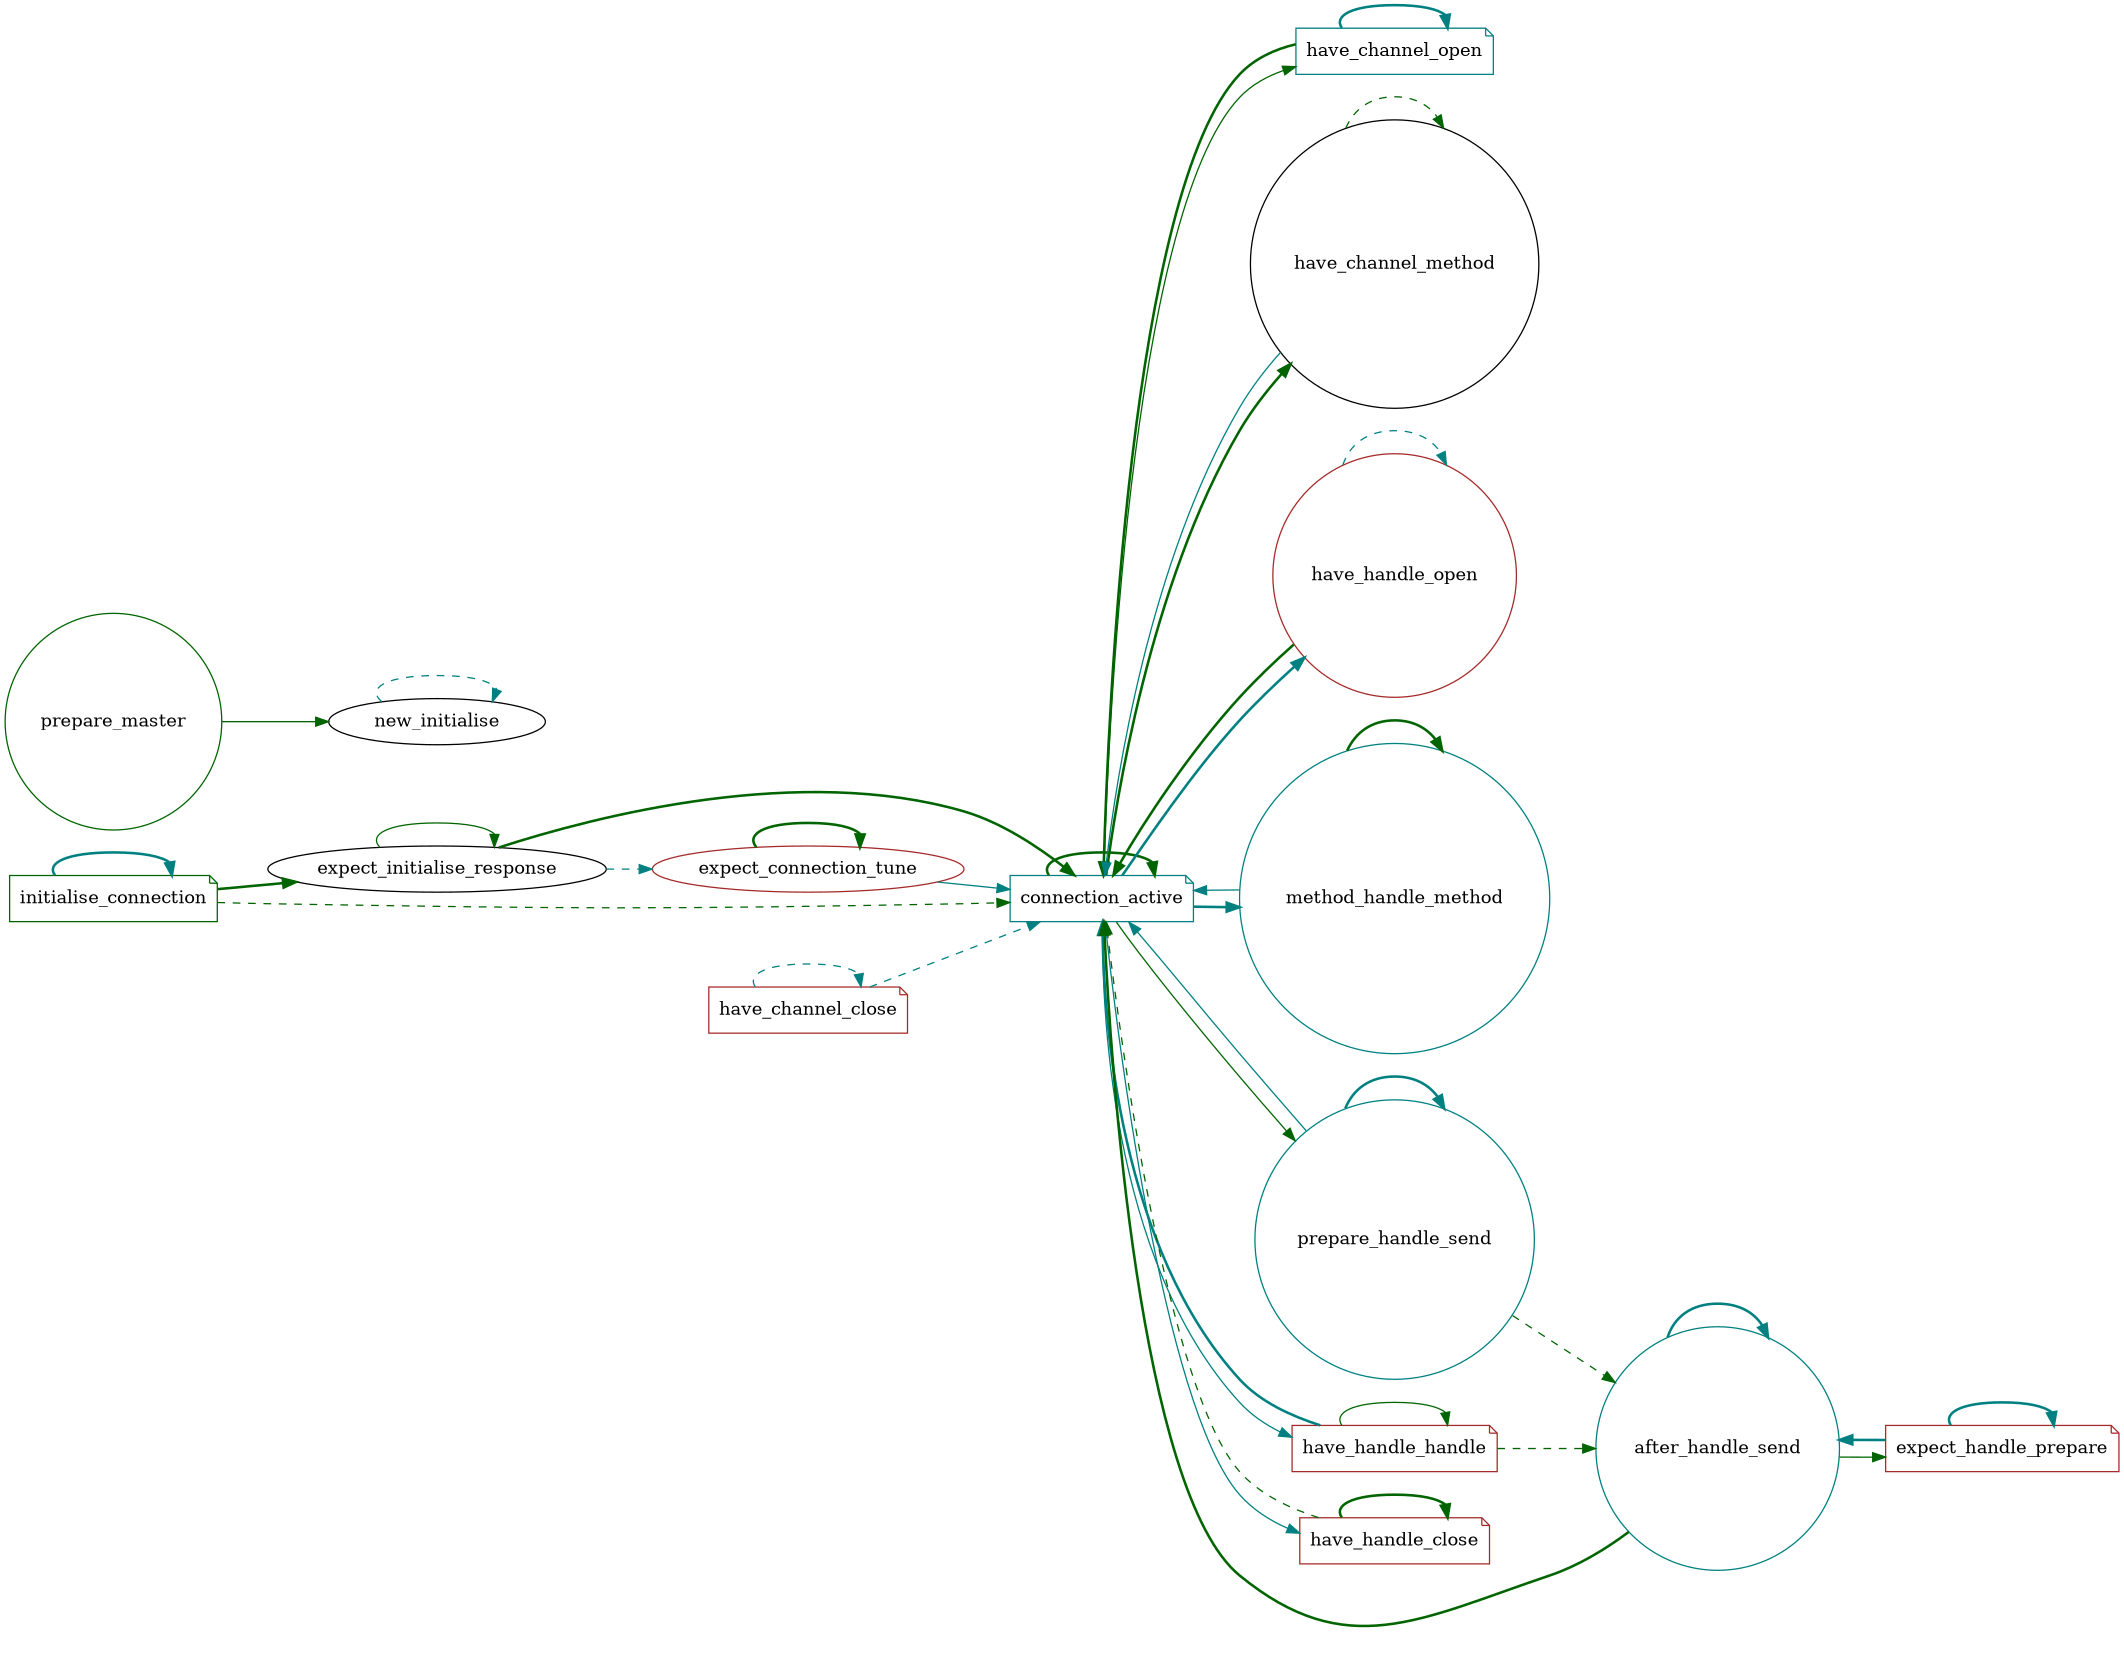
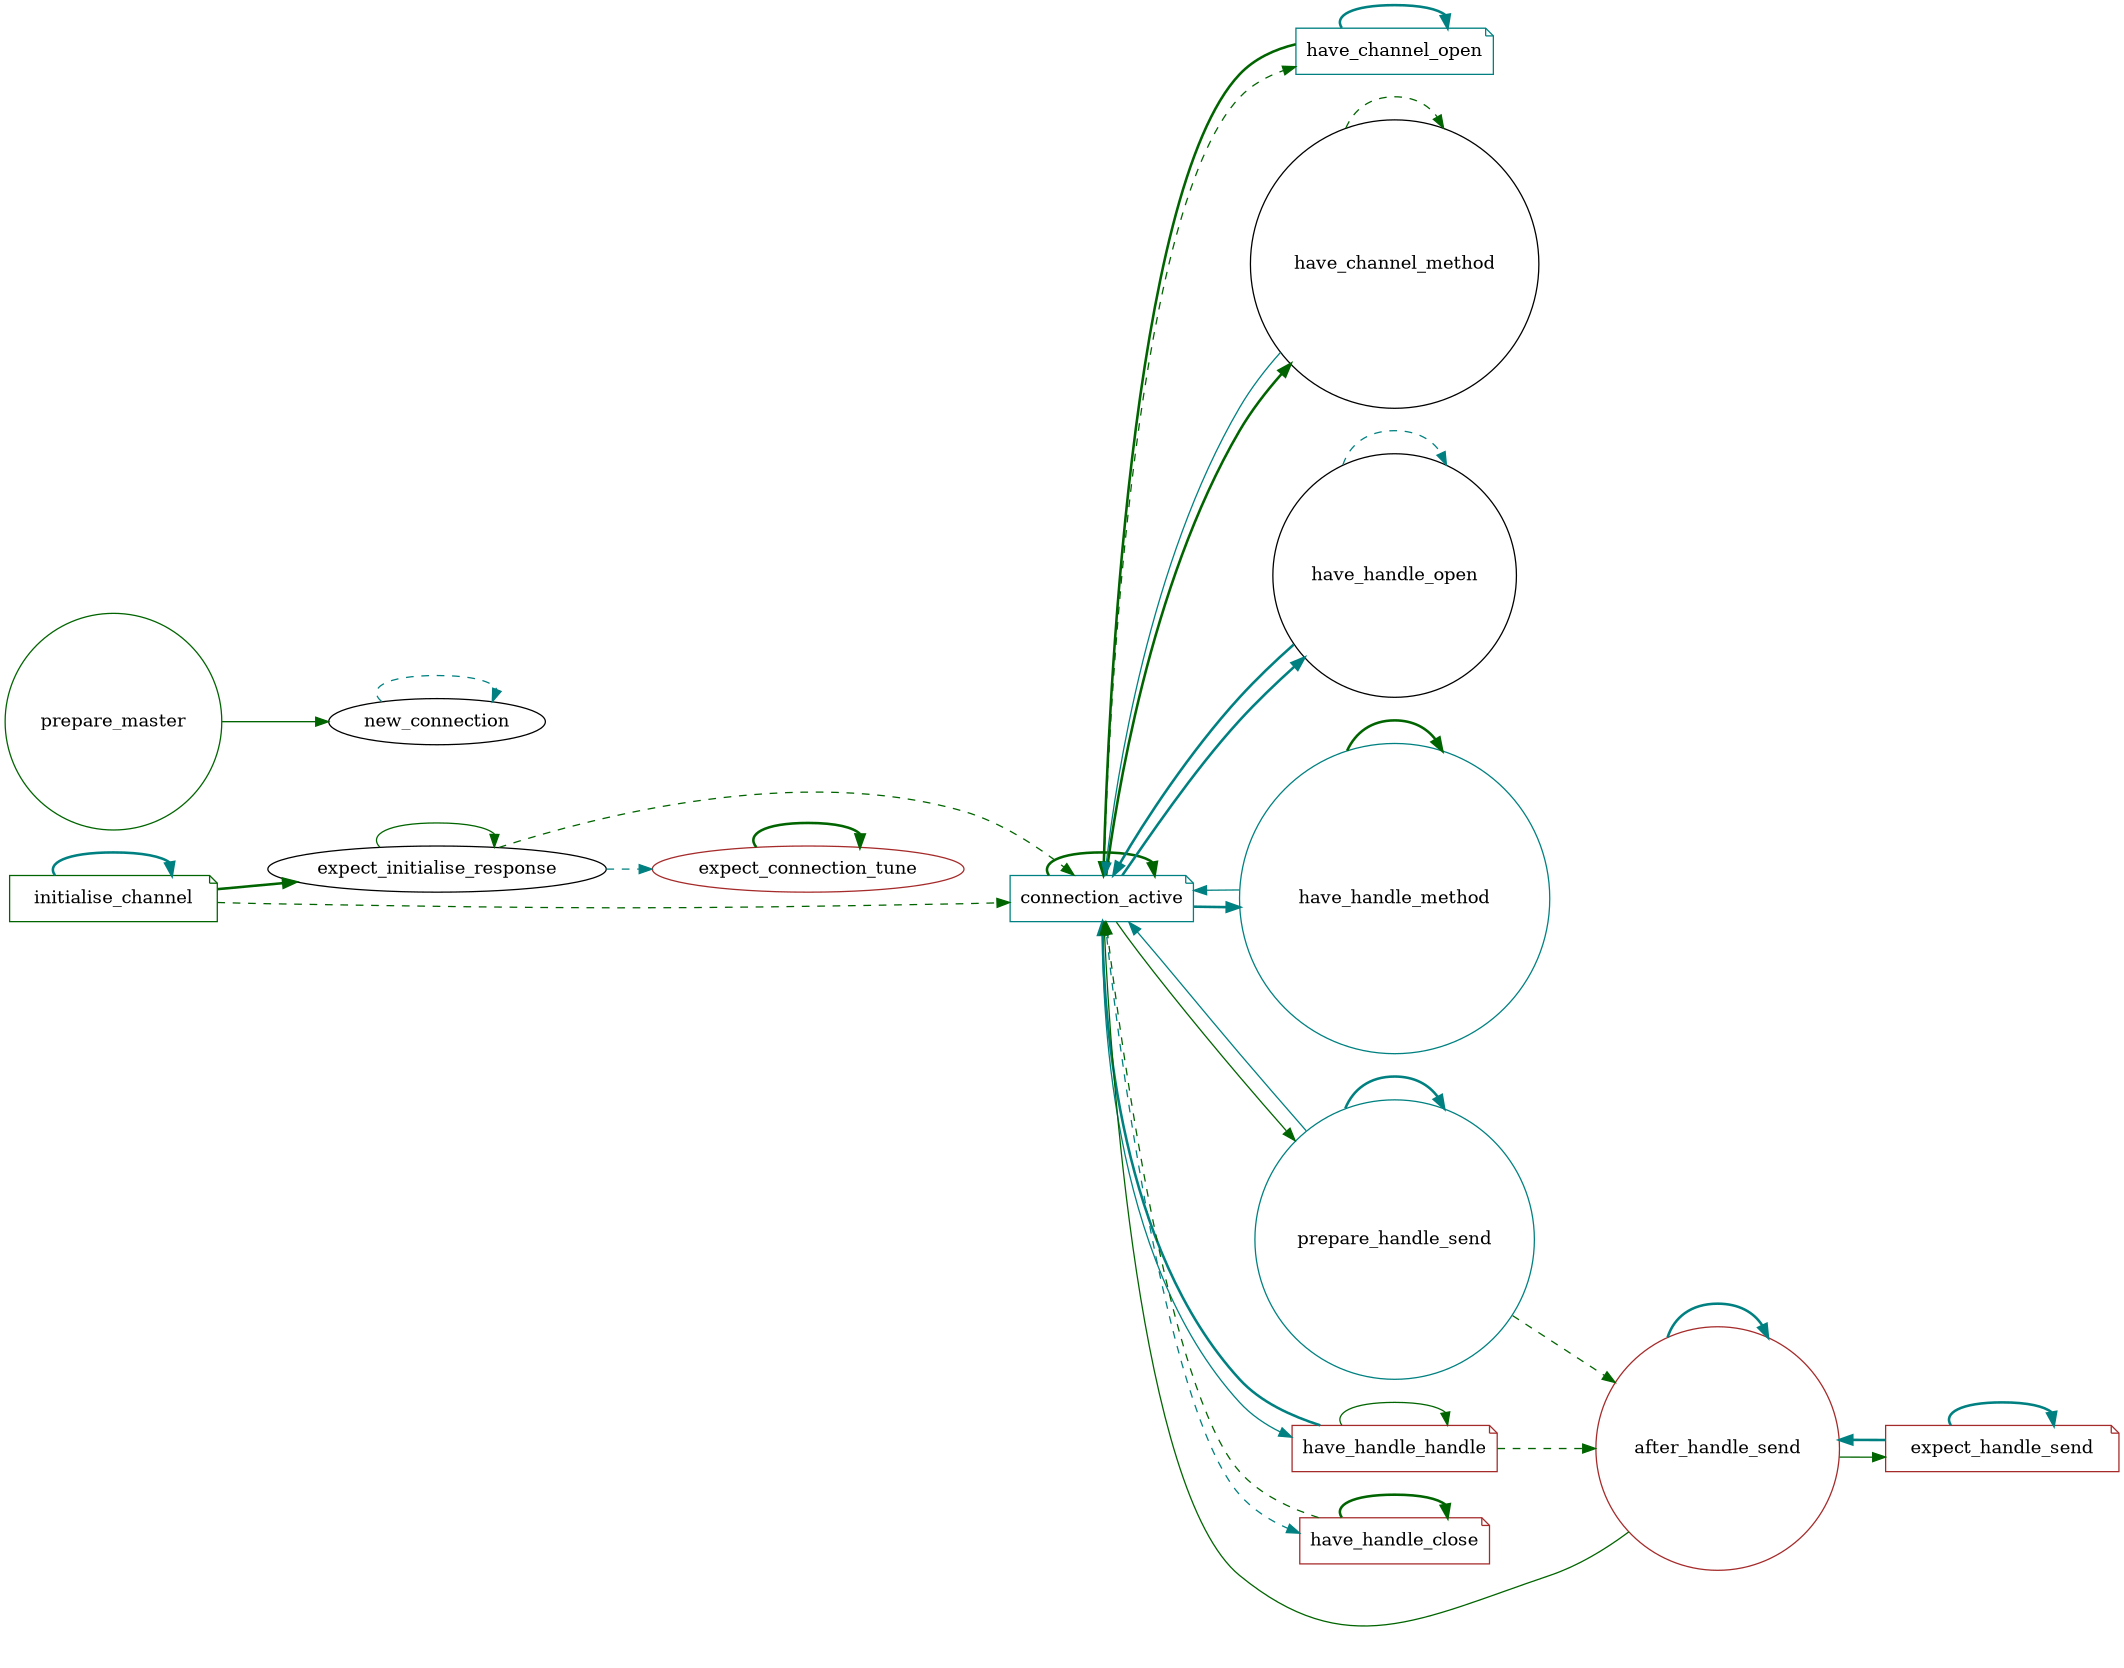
(1136, 452) -> (1136, 452)
(1395, 576) -> (1395, 576)
(437, 722) -> (437, 722)
(1198, 747) -> (1198, 747)
(787, 793) -> (787, 793)
(967, 885) -> none
(113, 899) -> (113, 899)
(1395, 899) -> (1395, 899)
(808, 1010) -> none
(1195, 1402) -> (1195, 1402)
(1718, 1449) -> (1718, 1449)
(2002, 1449) -> (2002, 1449)
(1181, 1470) -> (1181, 1470)
